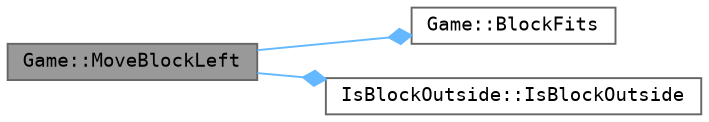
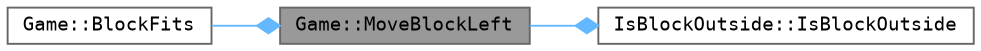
(323, 44) -> (234, 26)
